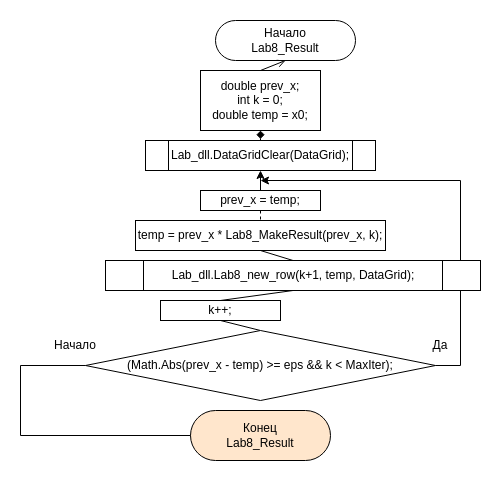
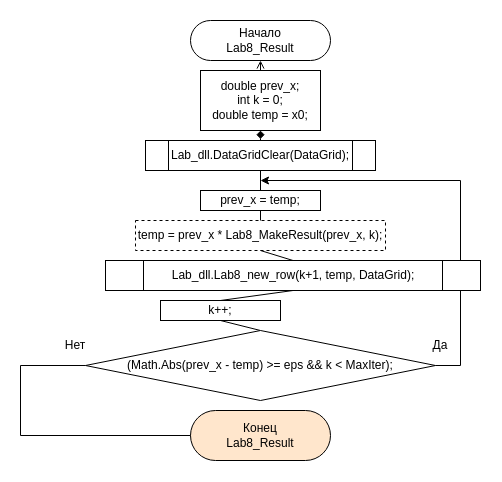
(286, 41) -> (261, 41)
(261, 178) -> (261, 176)
(261, 216) -> (261, 216)
(261, 236) -> (261, 236)
(76, 346) -> (76, 346)
